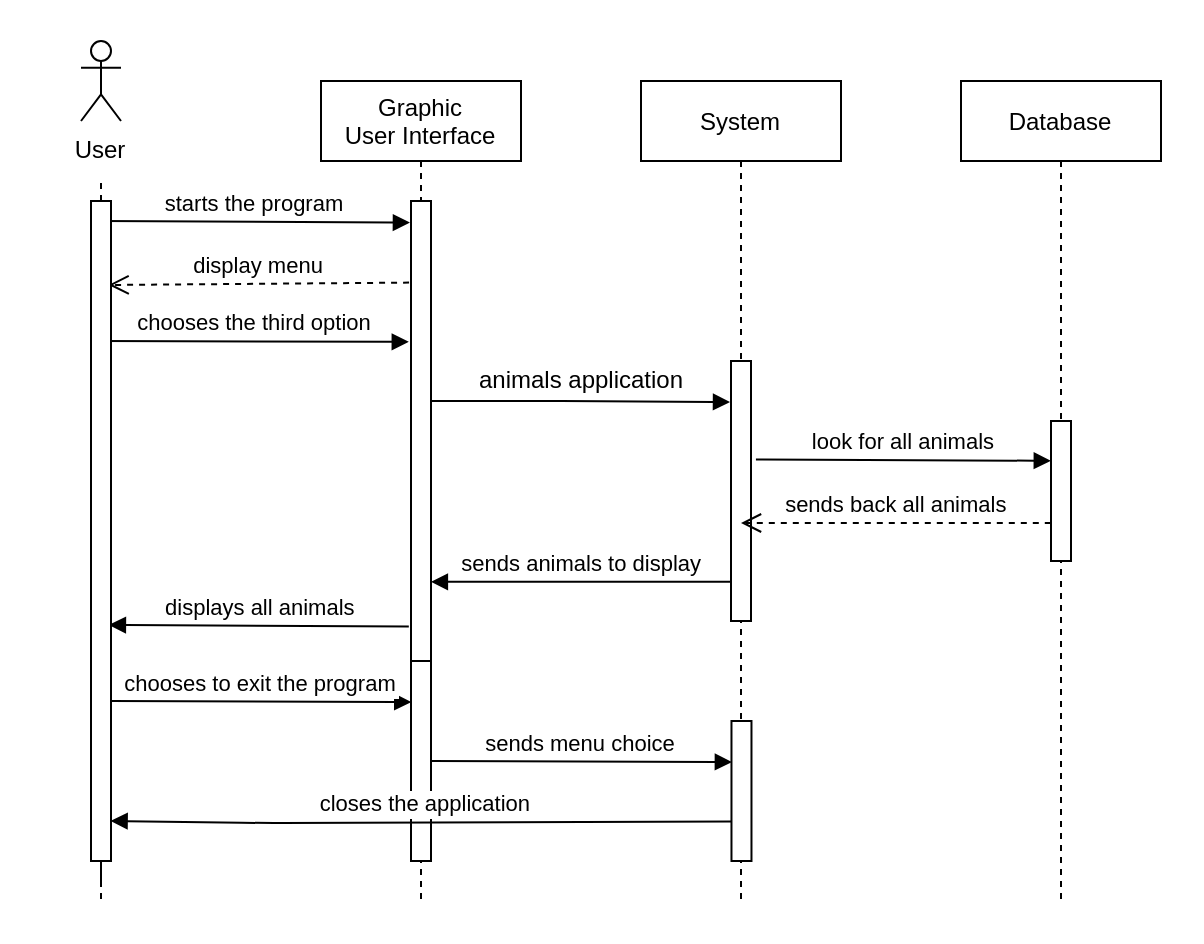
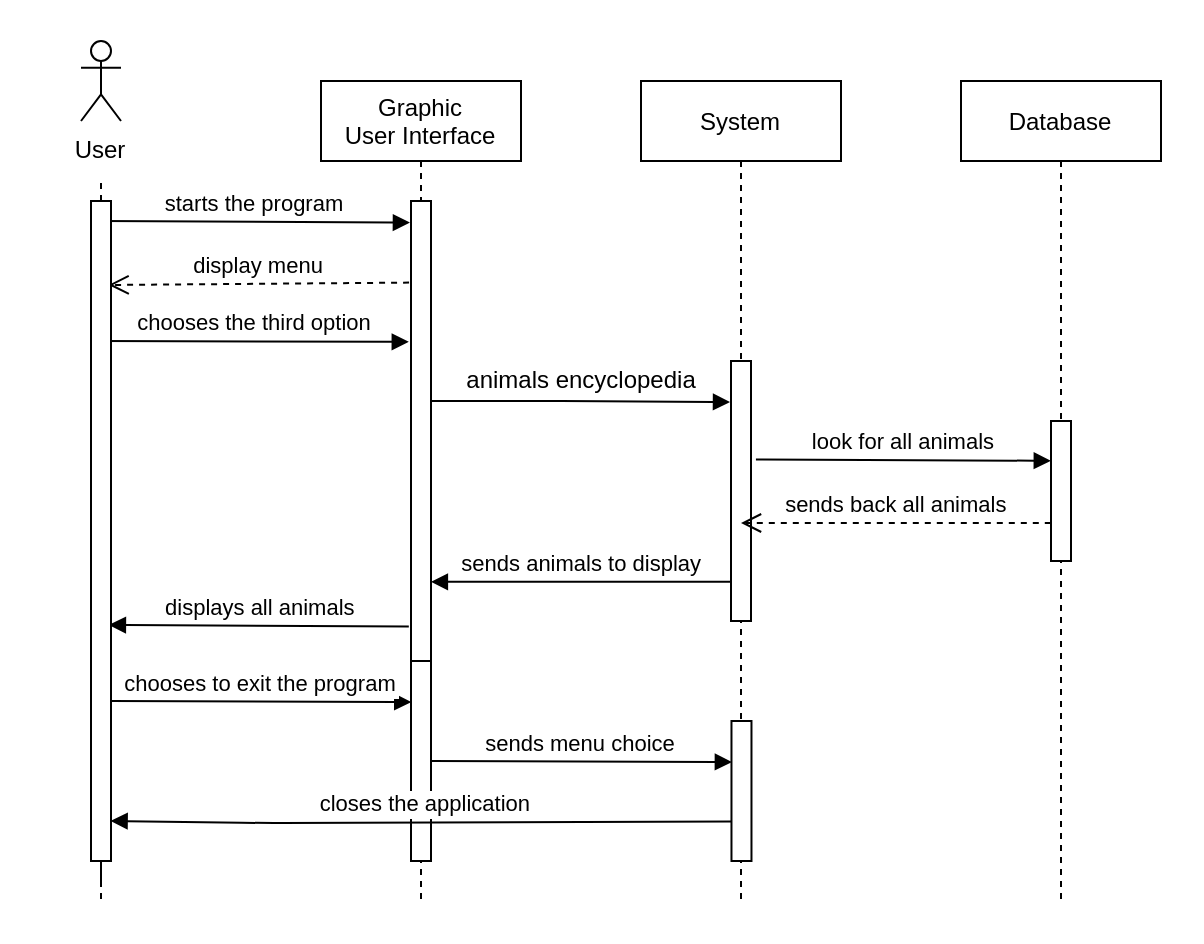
(582, 381) -> (582, 381)
